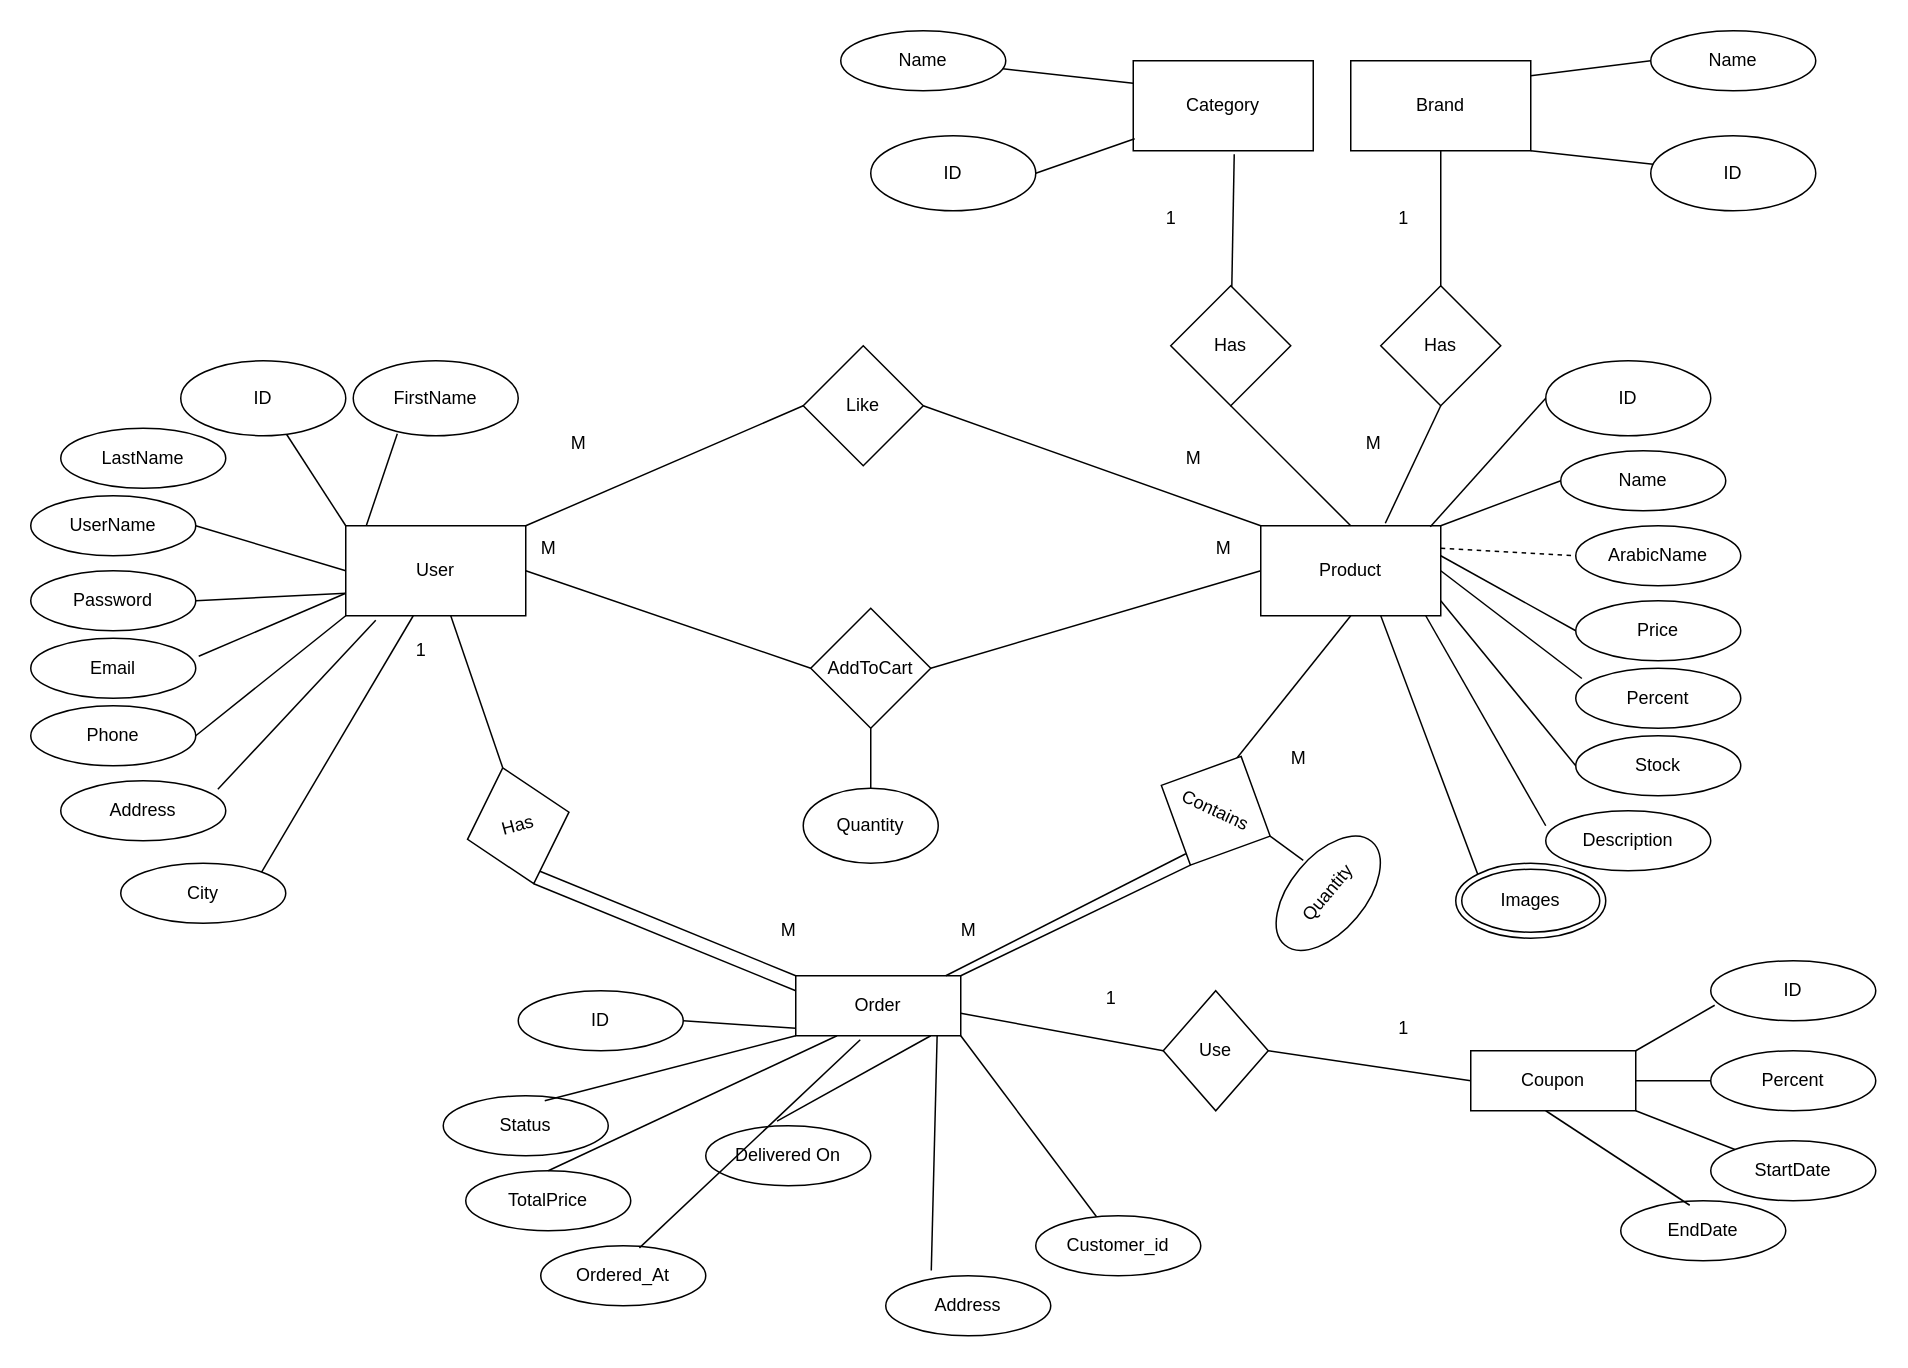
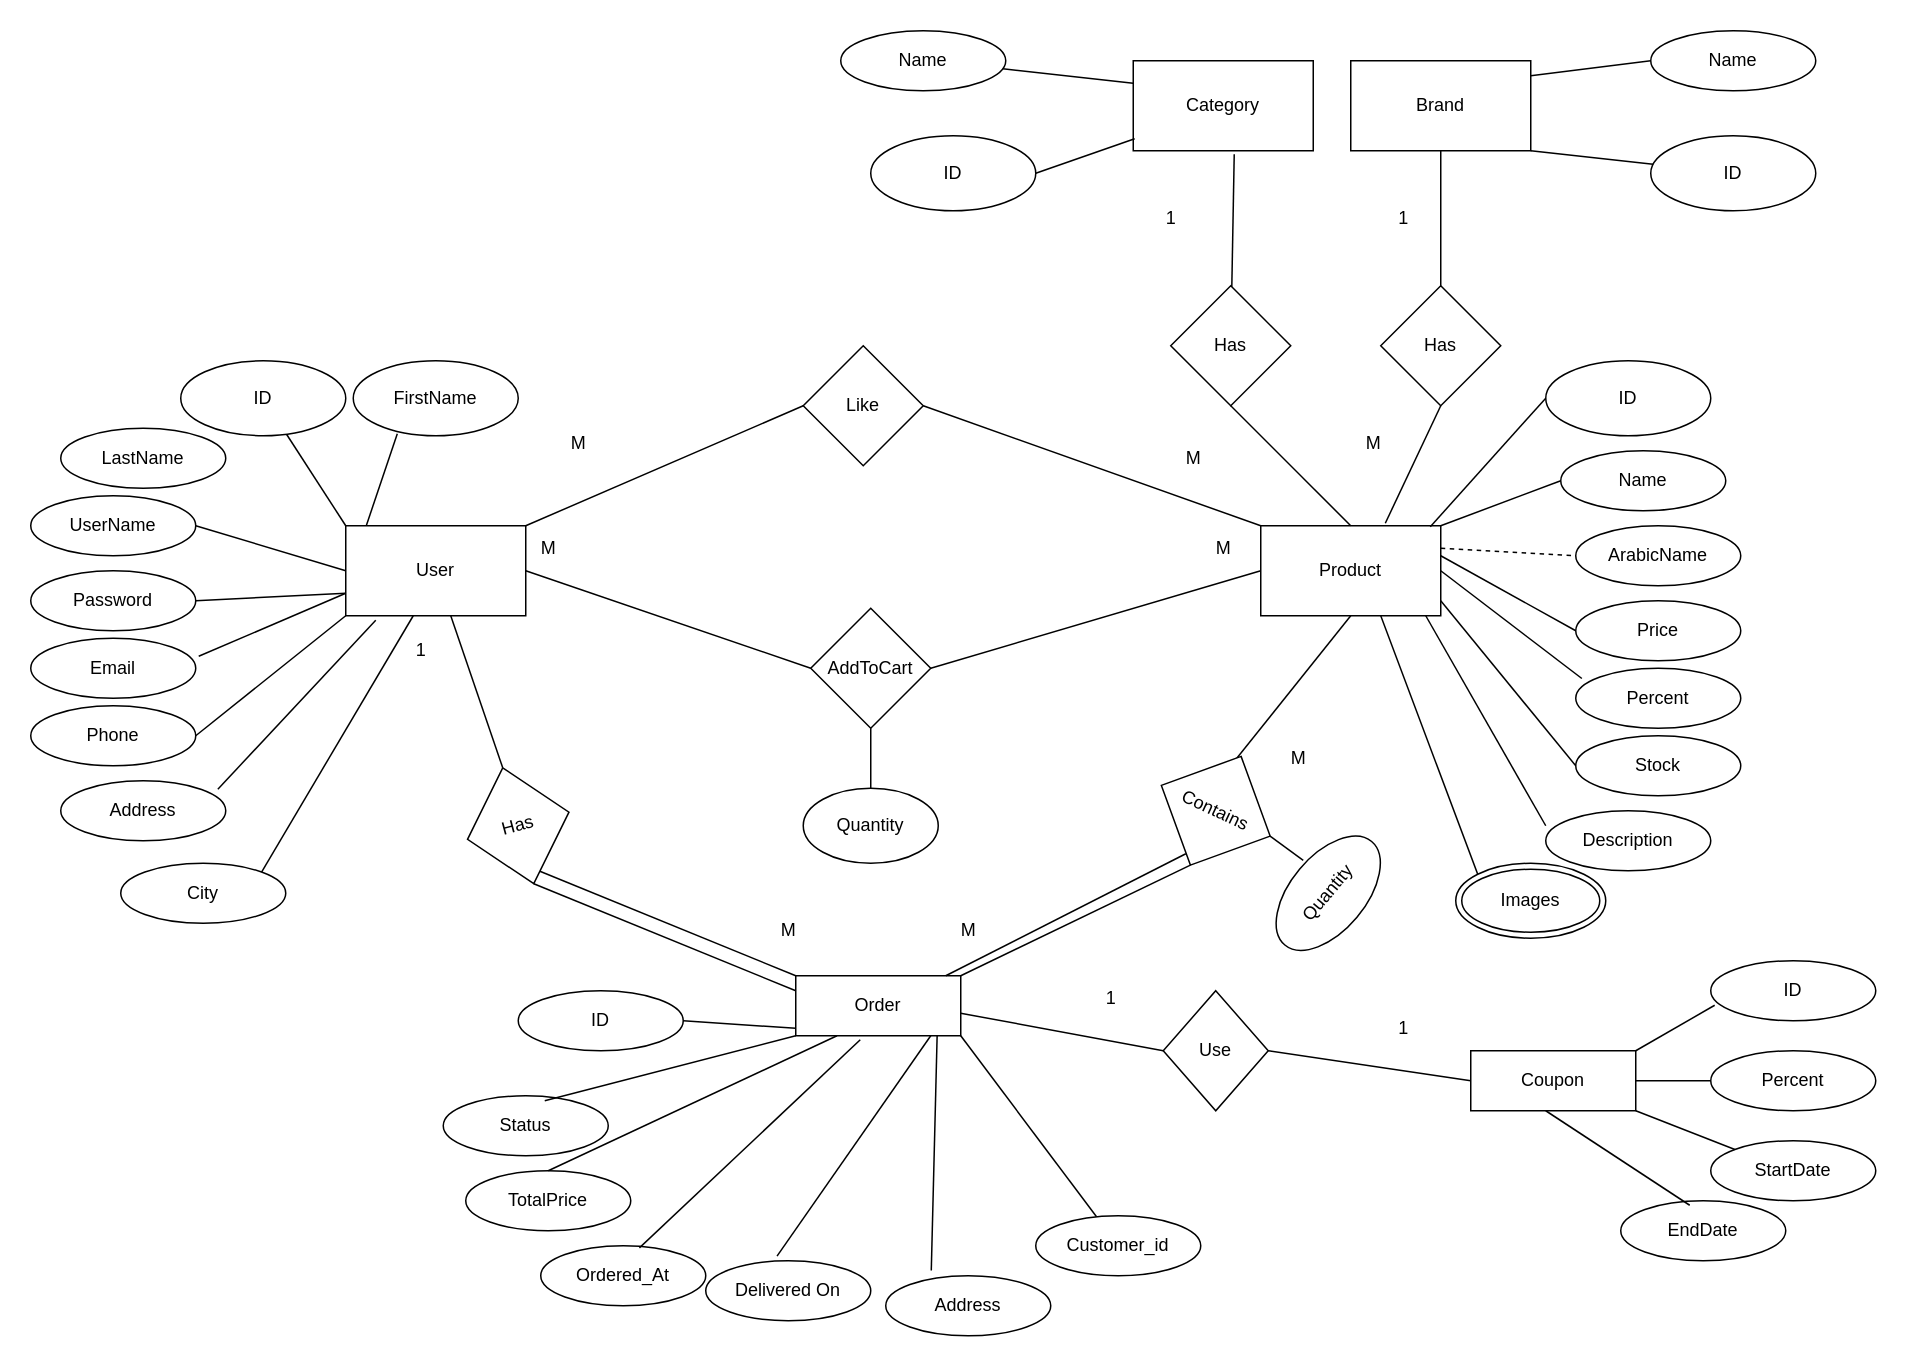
(788, 1156) -> (788, 1291)
